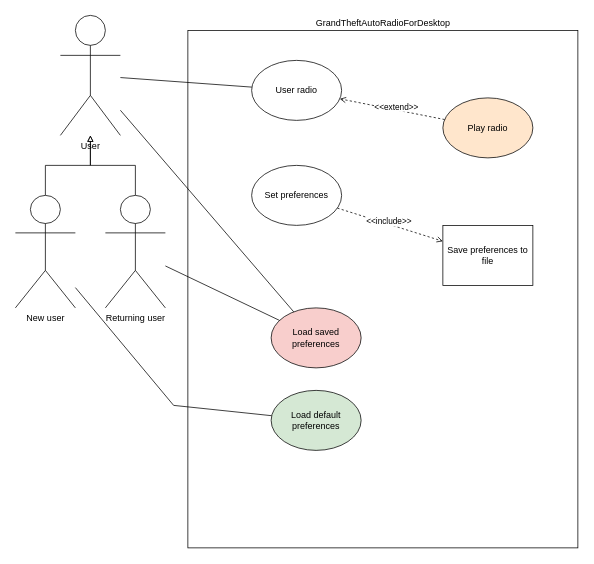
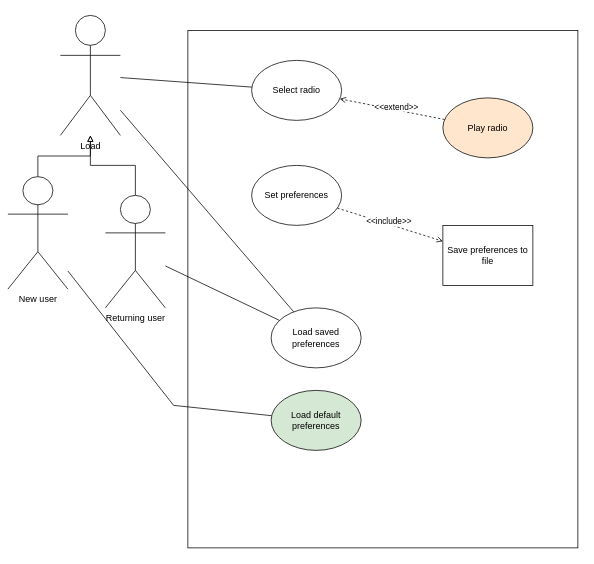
(383, 23) -> none
(297, 90) -> (297, 90)
(91, 146) -> (91, 146)
(45, 252) -> (38, 233)
(316, 338) -> (316, 338)
